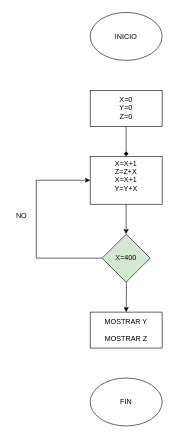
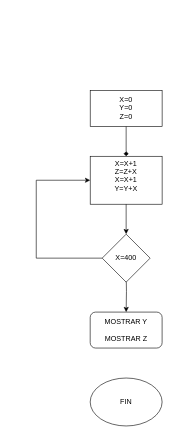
(126, 36) -> none
(21, 216) -> none
(126, 258) -> (126, 258)
(126, 330) -> (126, 330)
